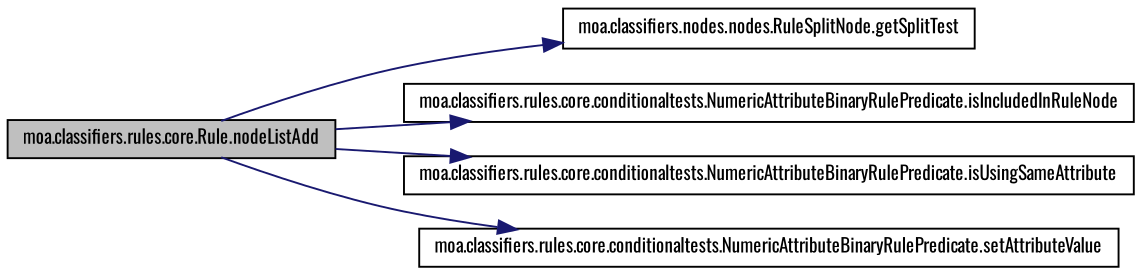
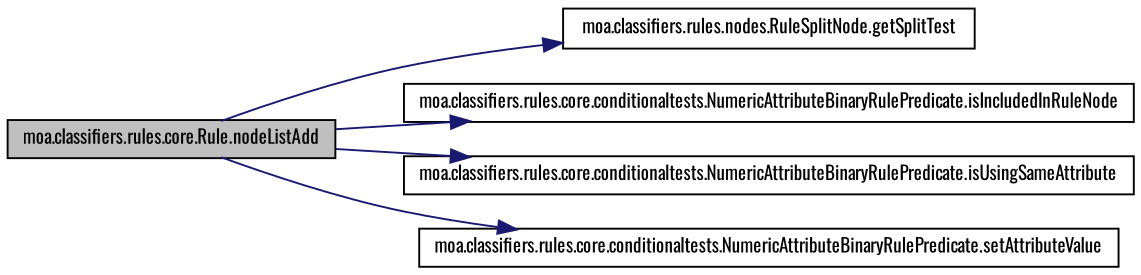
(769, 29) -> (769, 29)
